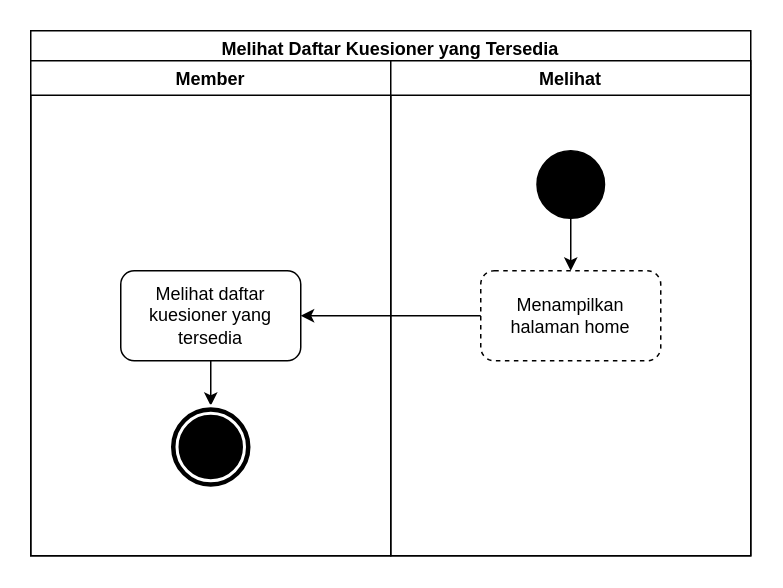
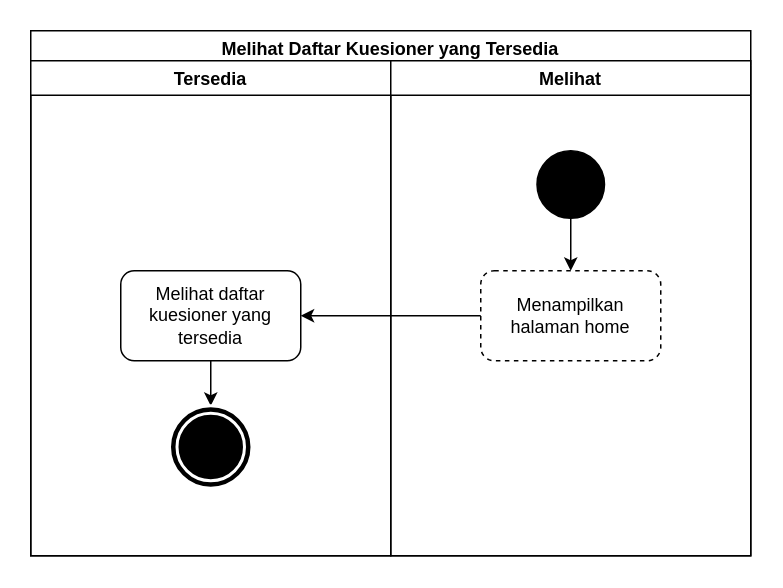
(210, 79) -> (210, 79)
